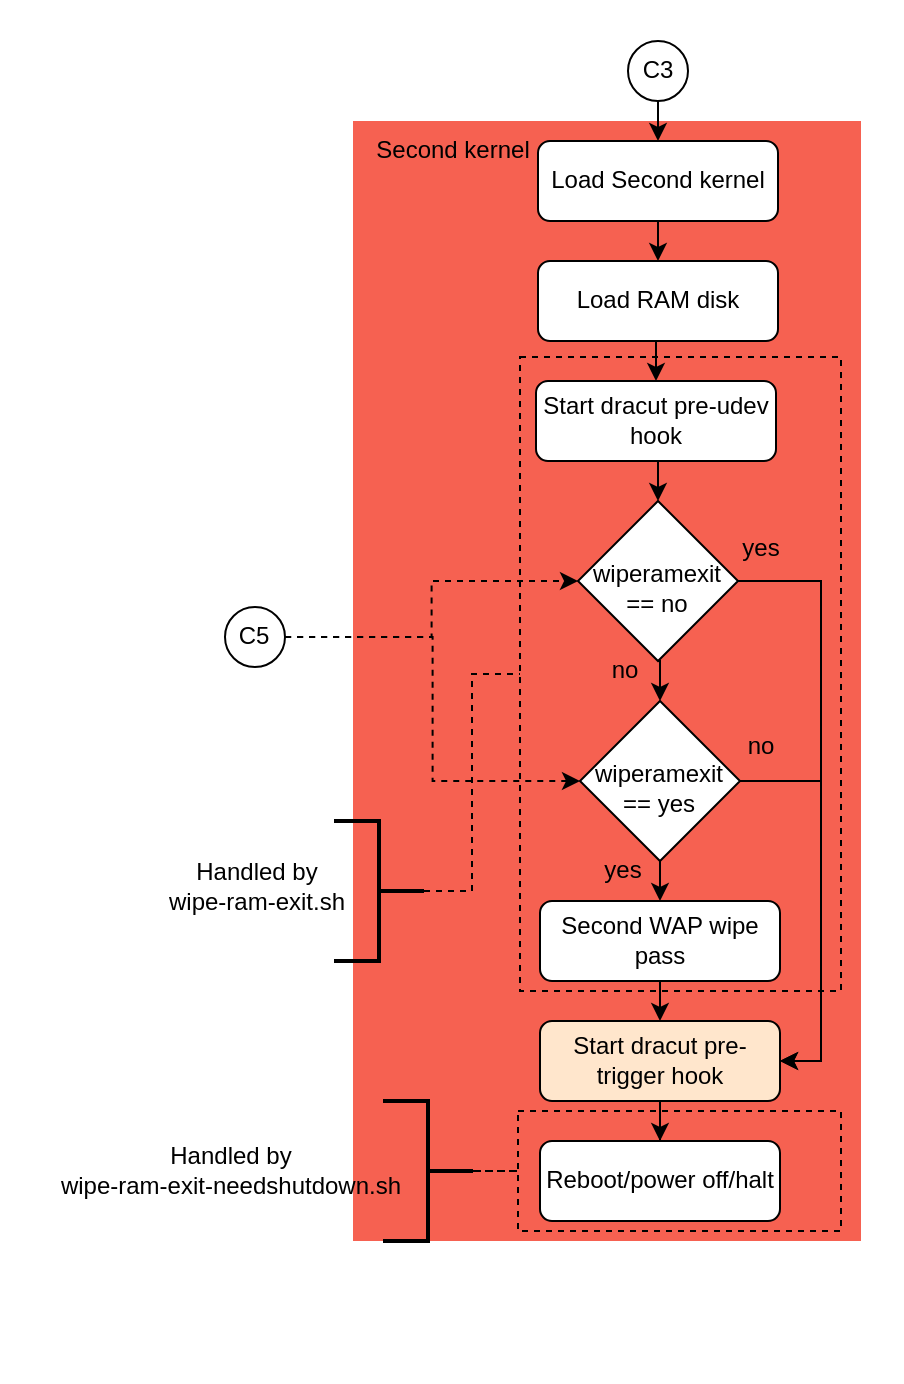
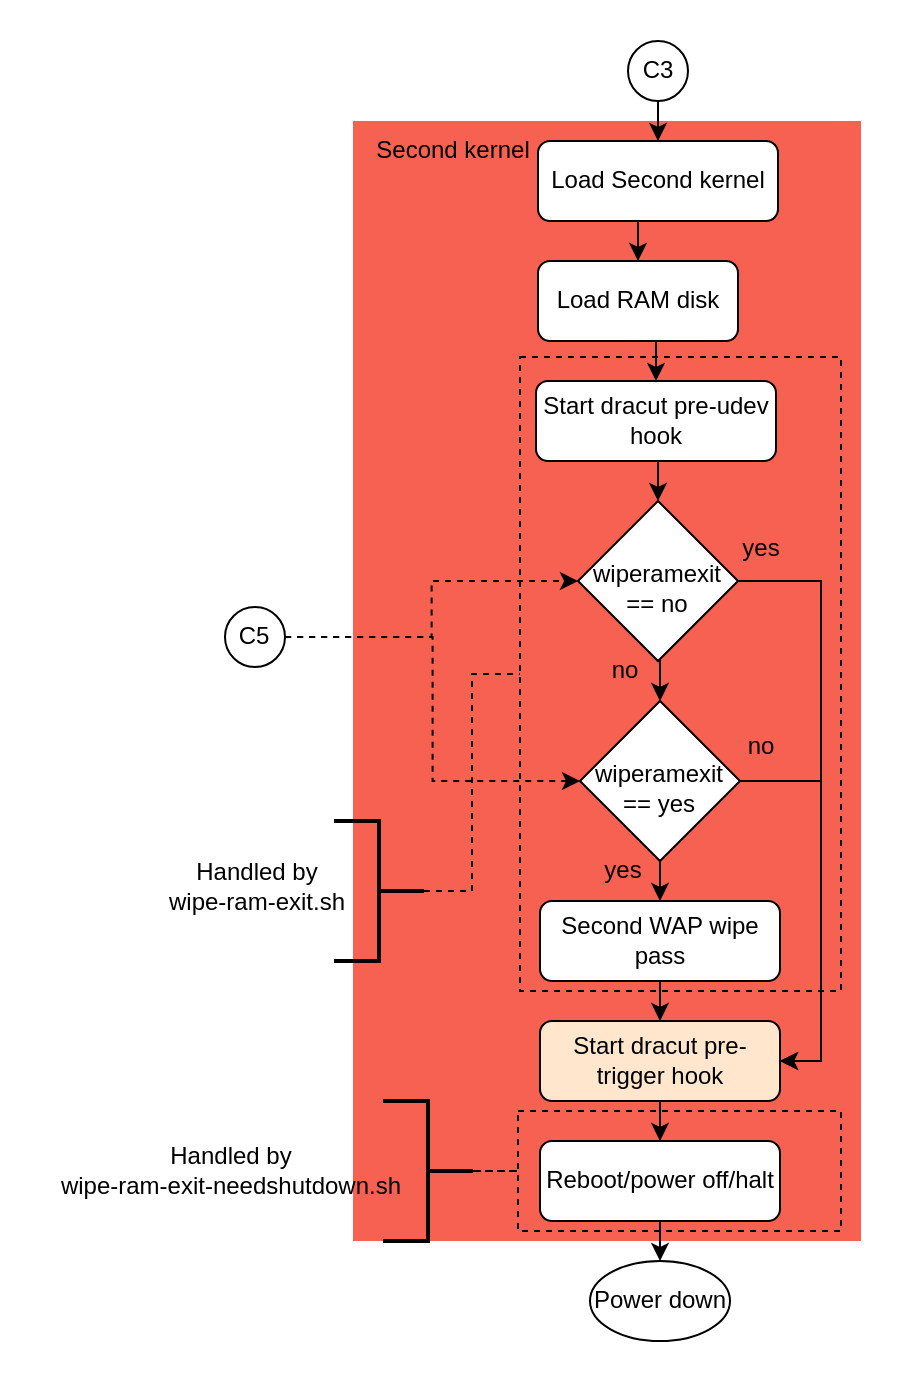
(658, 301) -> (638, 301)
none -> (660, 1234)
none -> (660, 1301)
